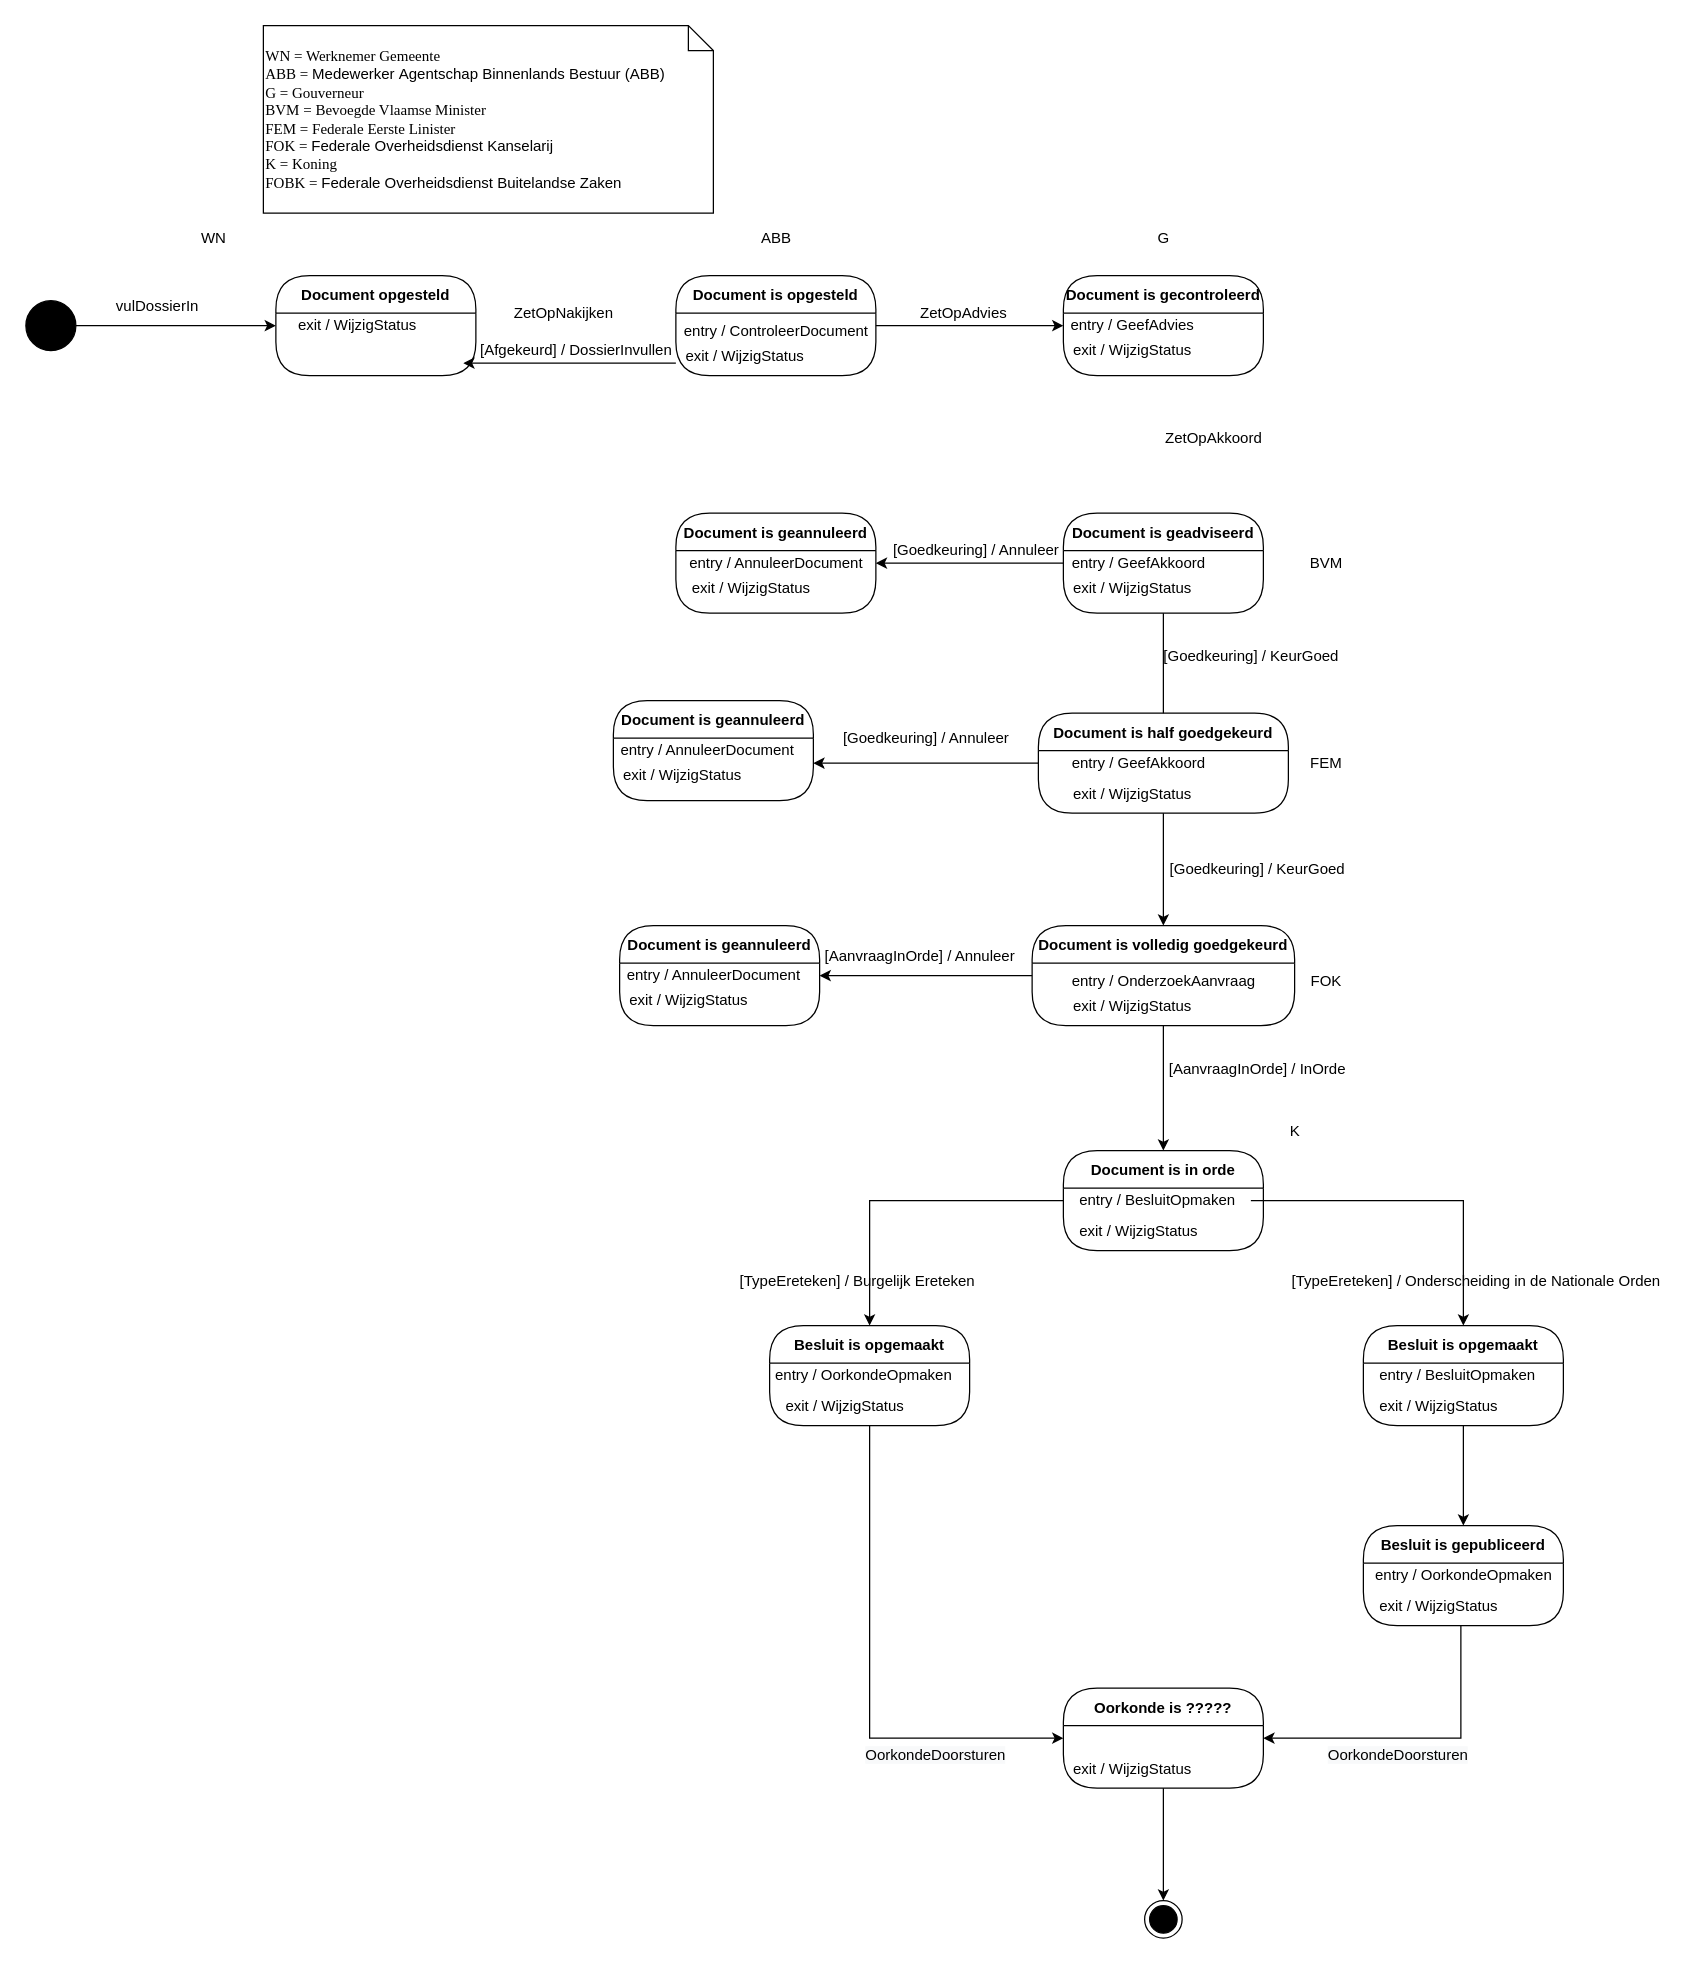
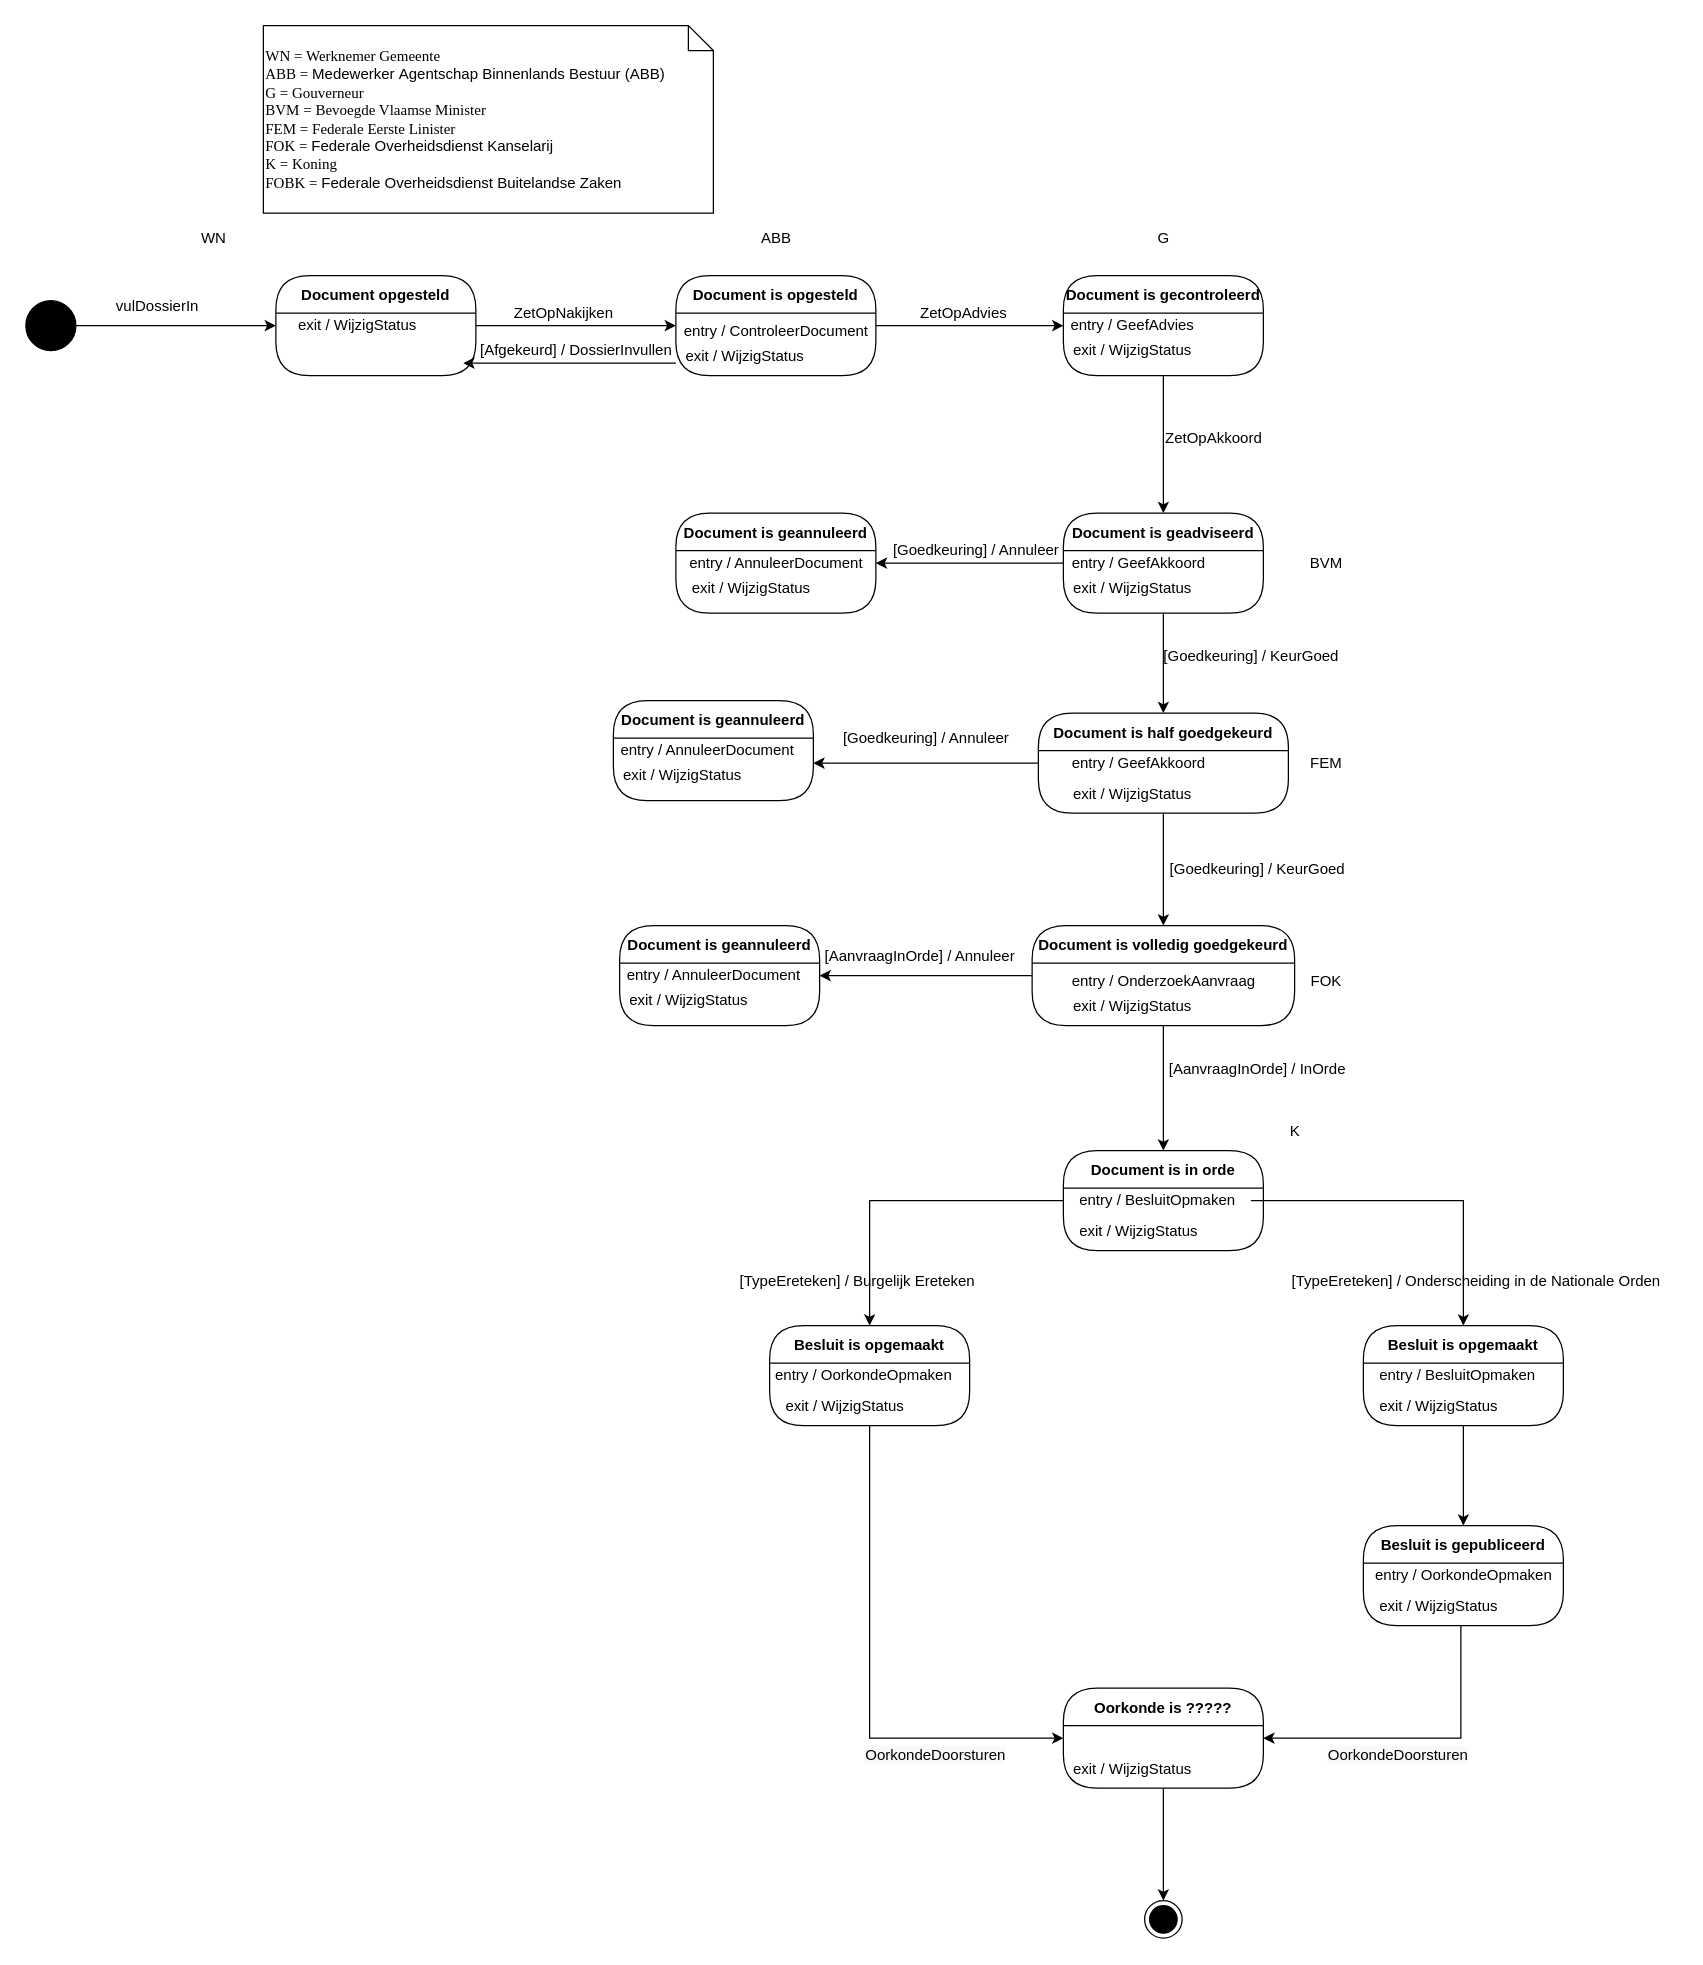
none -> (572, 326)
none -> (1163, 440)
(1163, 705) -> (1163, 703)
